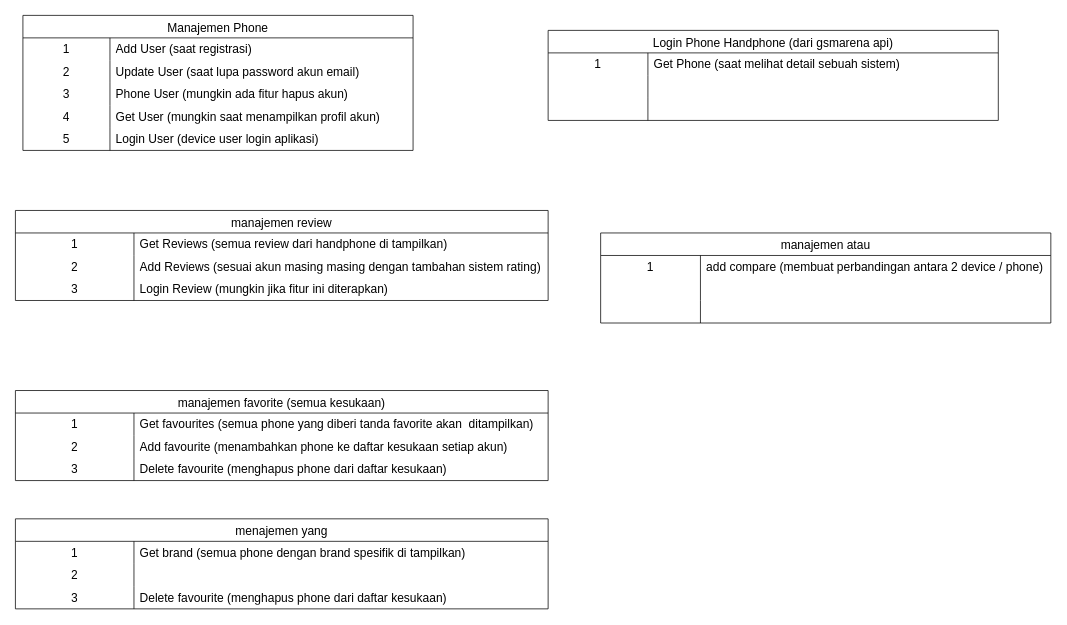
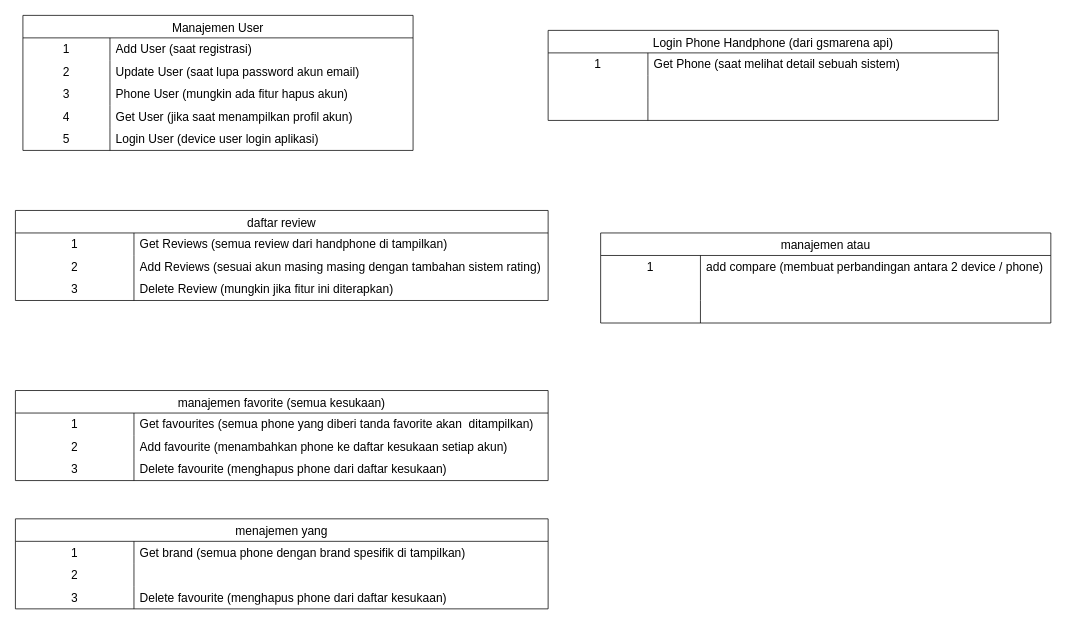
(218, 28) -> (218, 28)
(257, 117) -> (247, 117)
(281, 223) -> (281, 223)
(279, 289) -> (283, 289)
